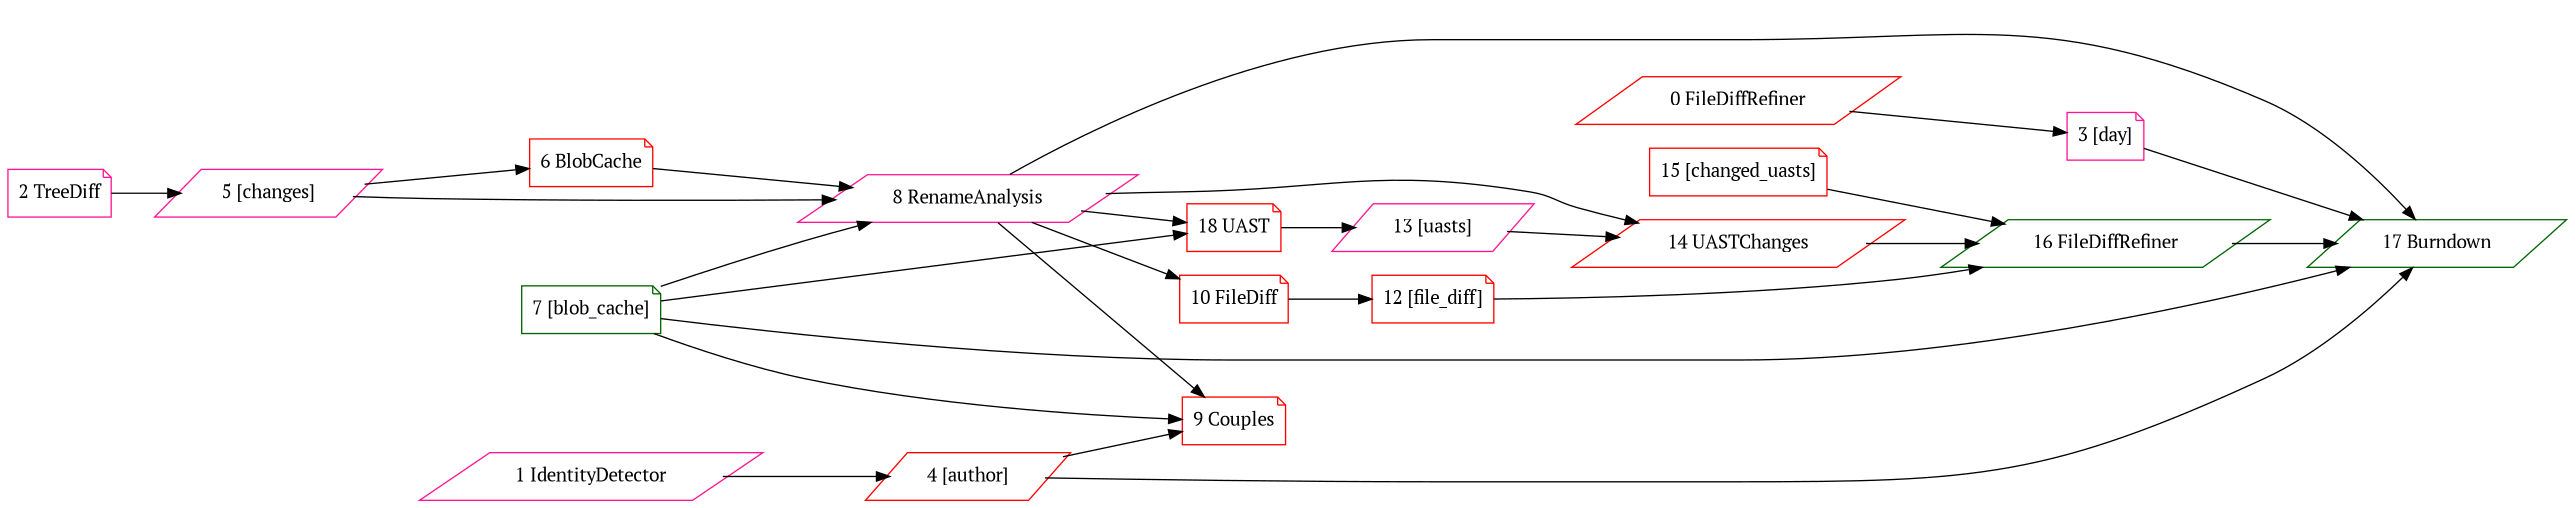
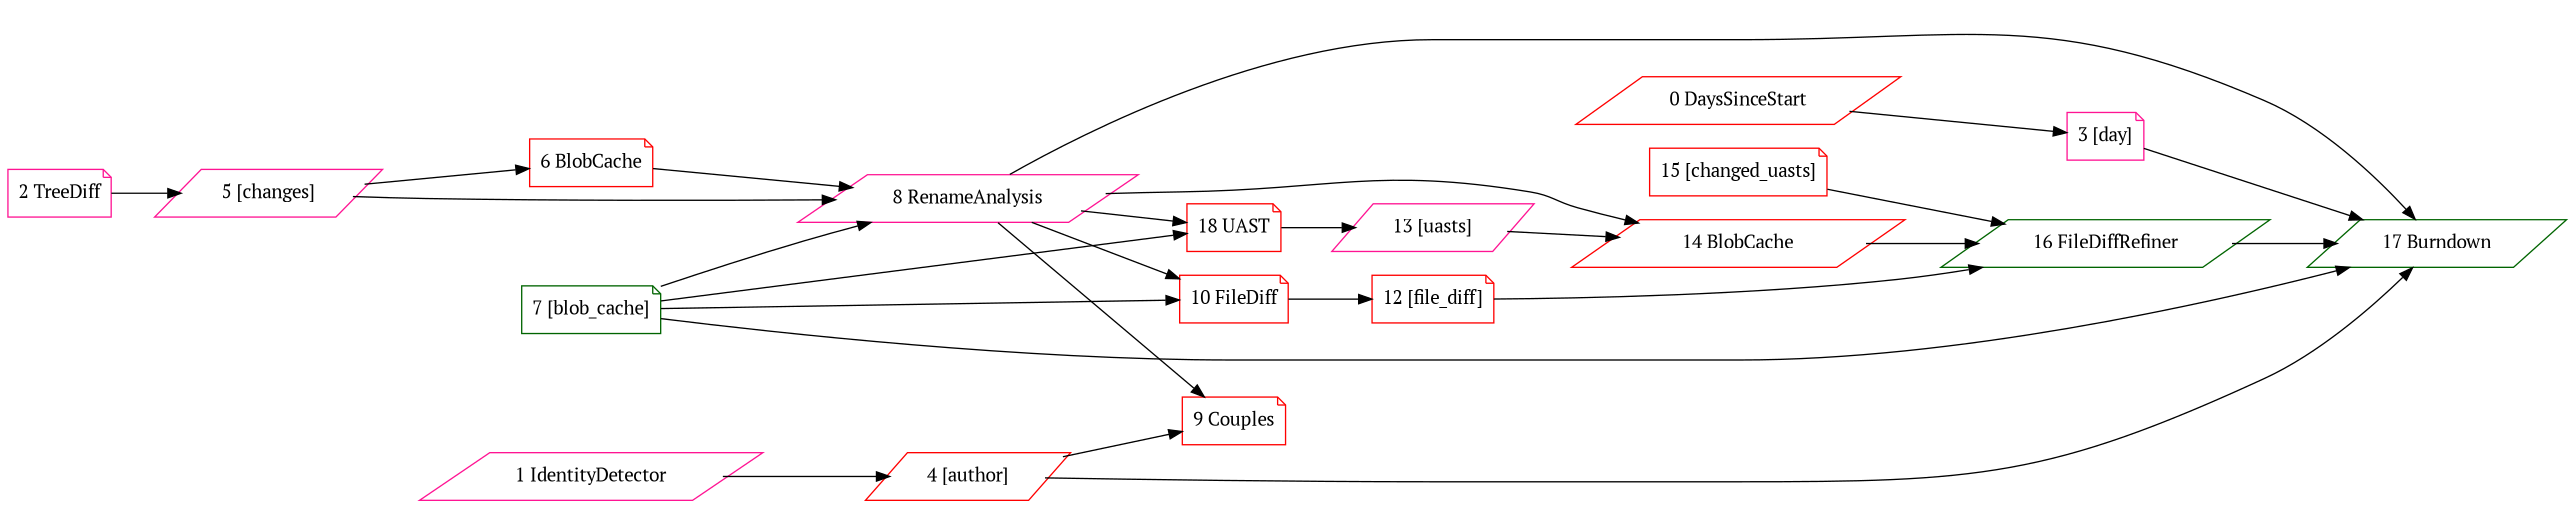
(1738, 101) -> (1738, 101)
(1738, 244) -> (1738, 244)
(908, 396) -> (913, 304)
